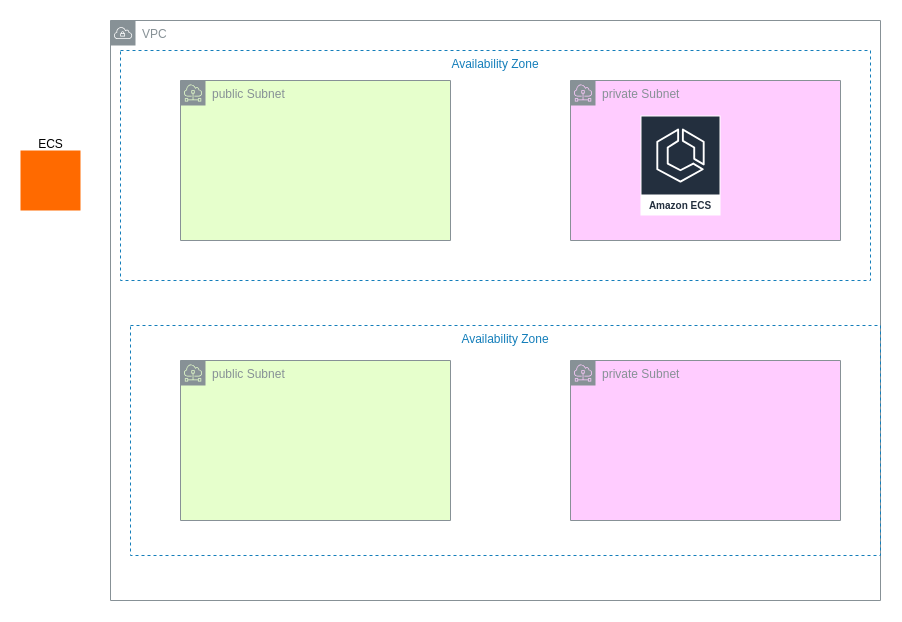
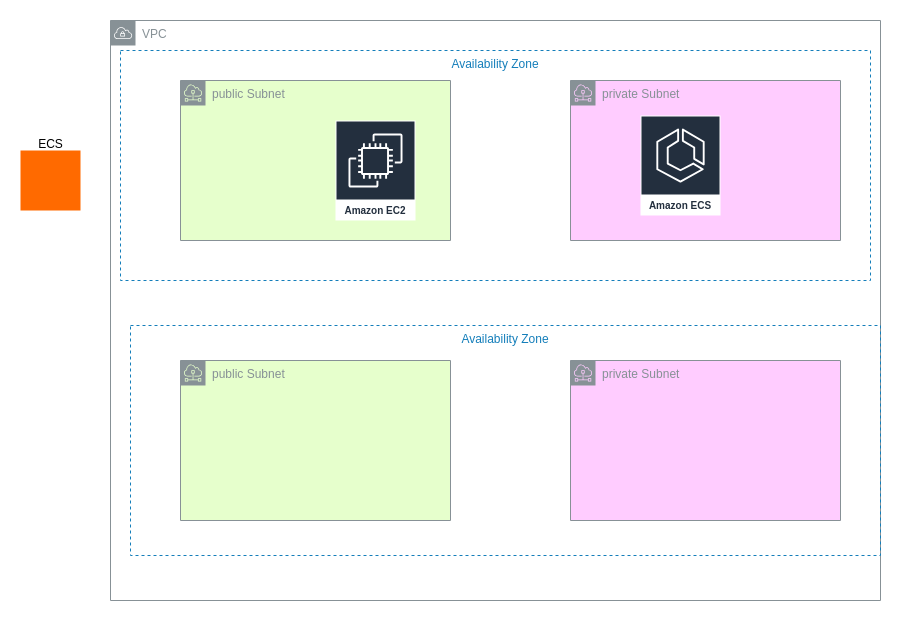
none -> (376, 171)
